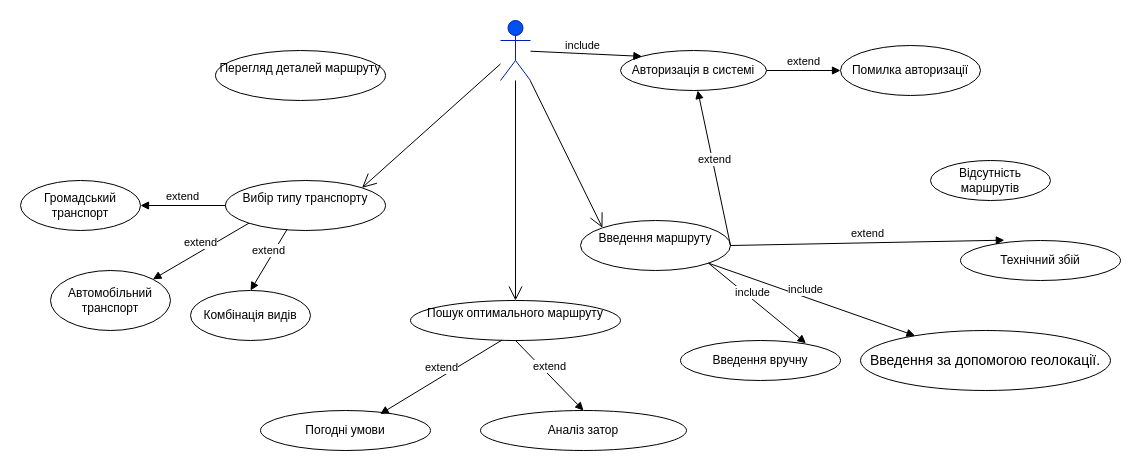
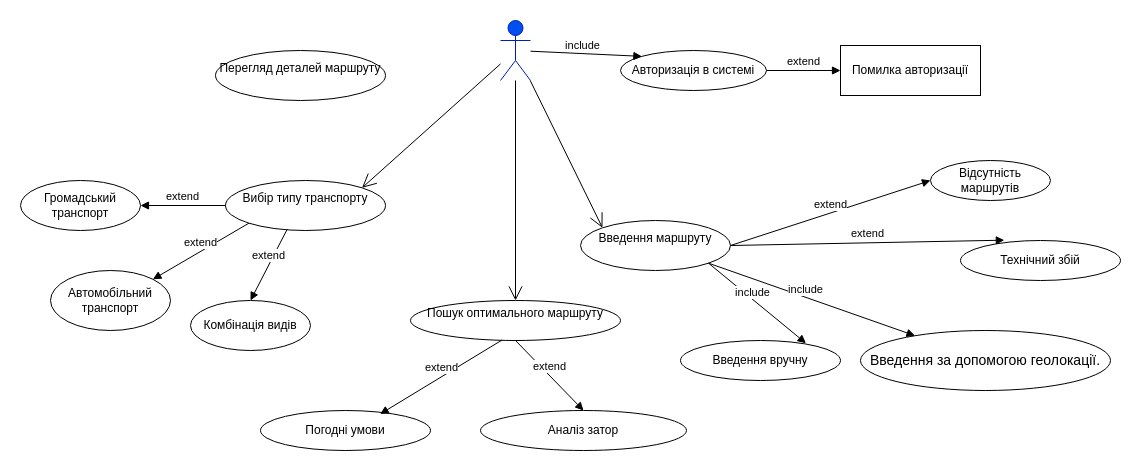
(911, 71) -> (911, 71)
(715, 171) -> (829, 213)
(251, 316) -> (251, 326)
